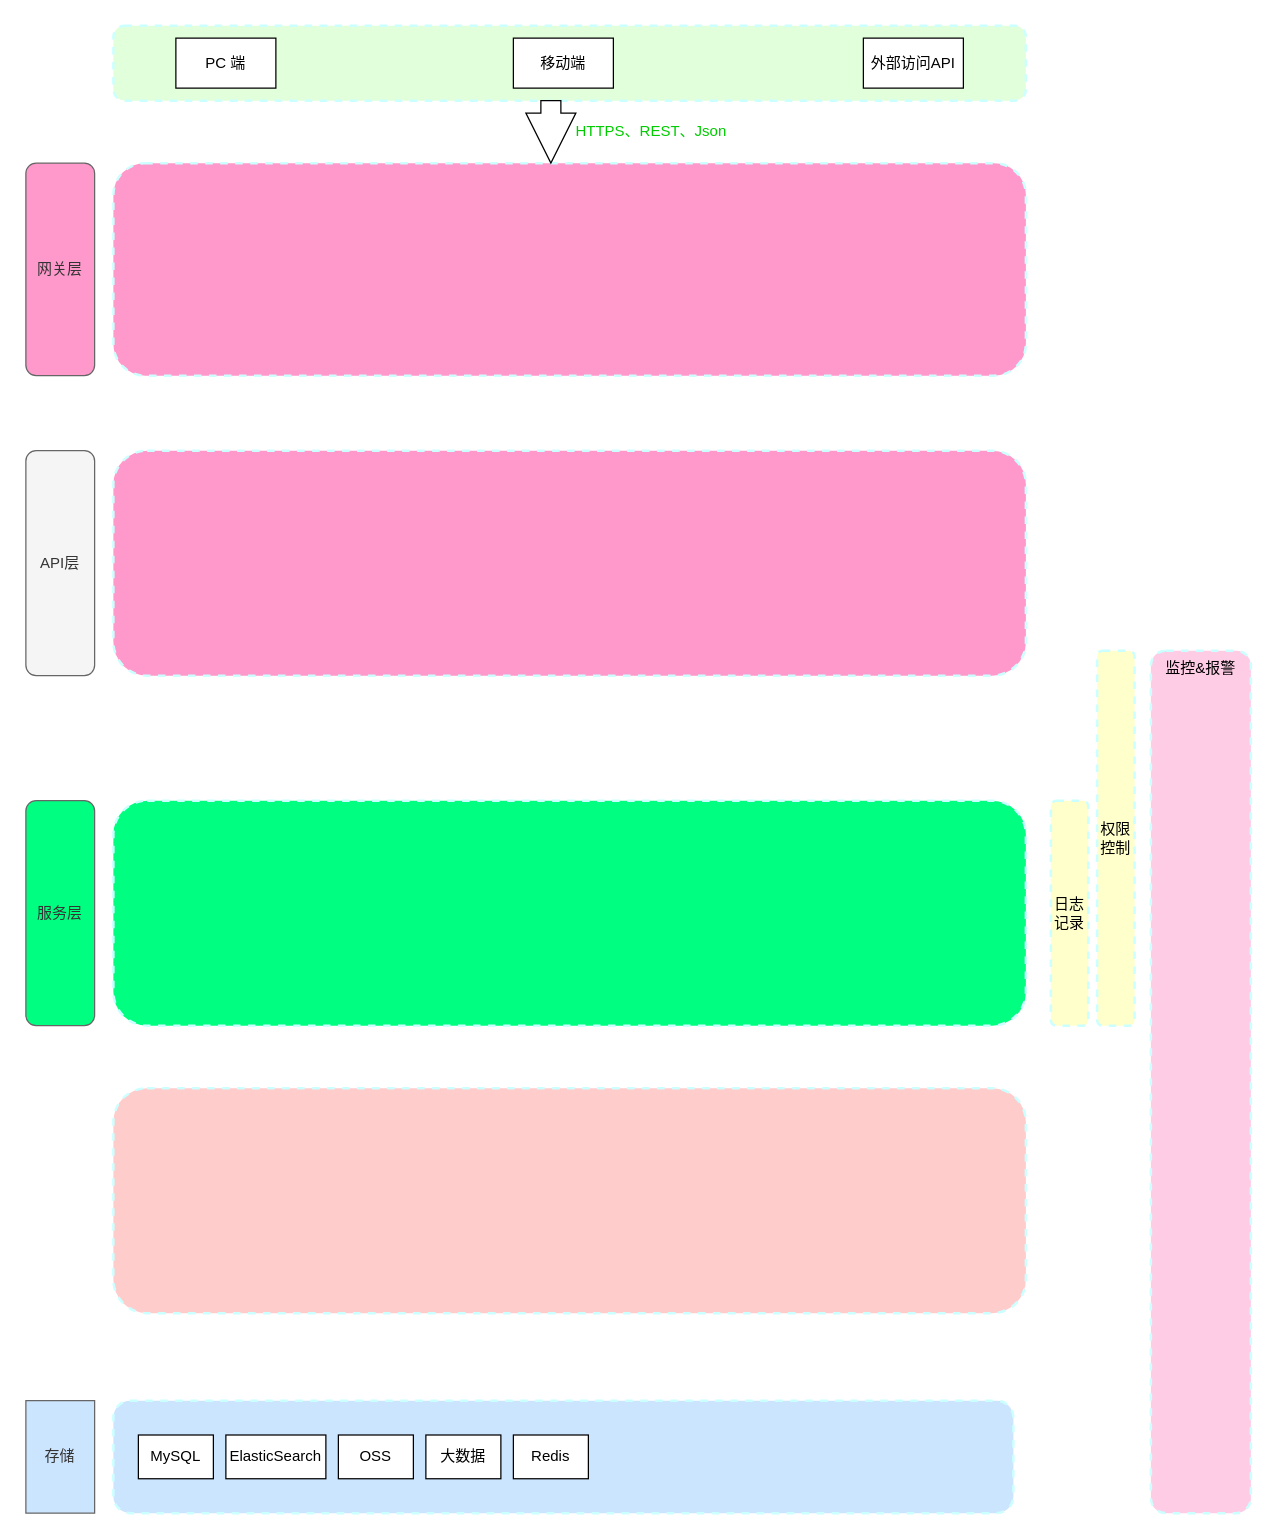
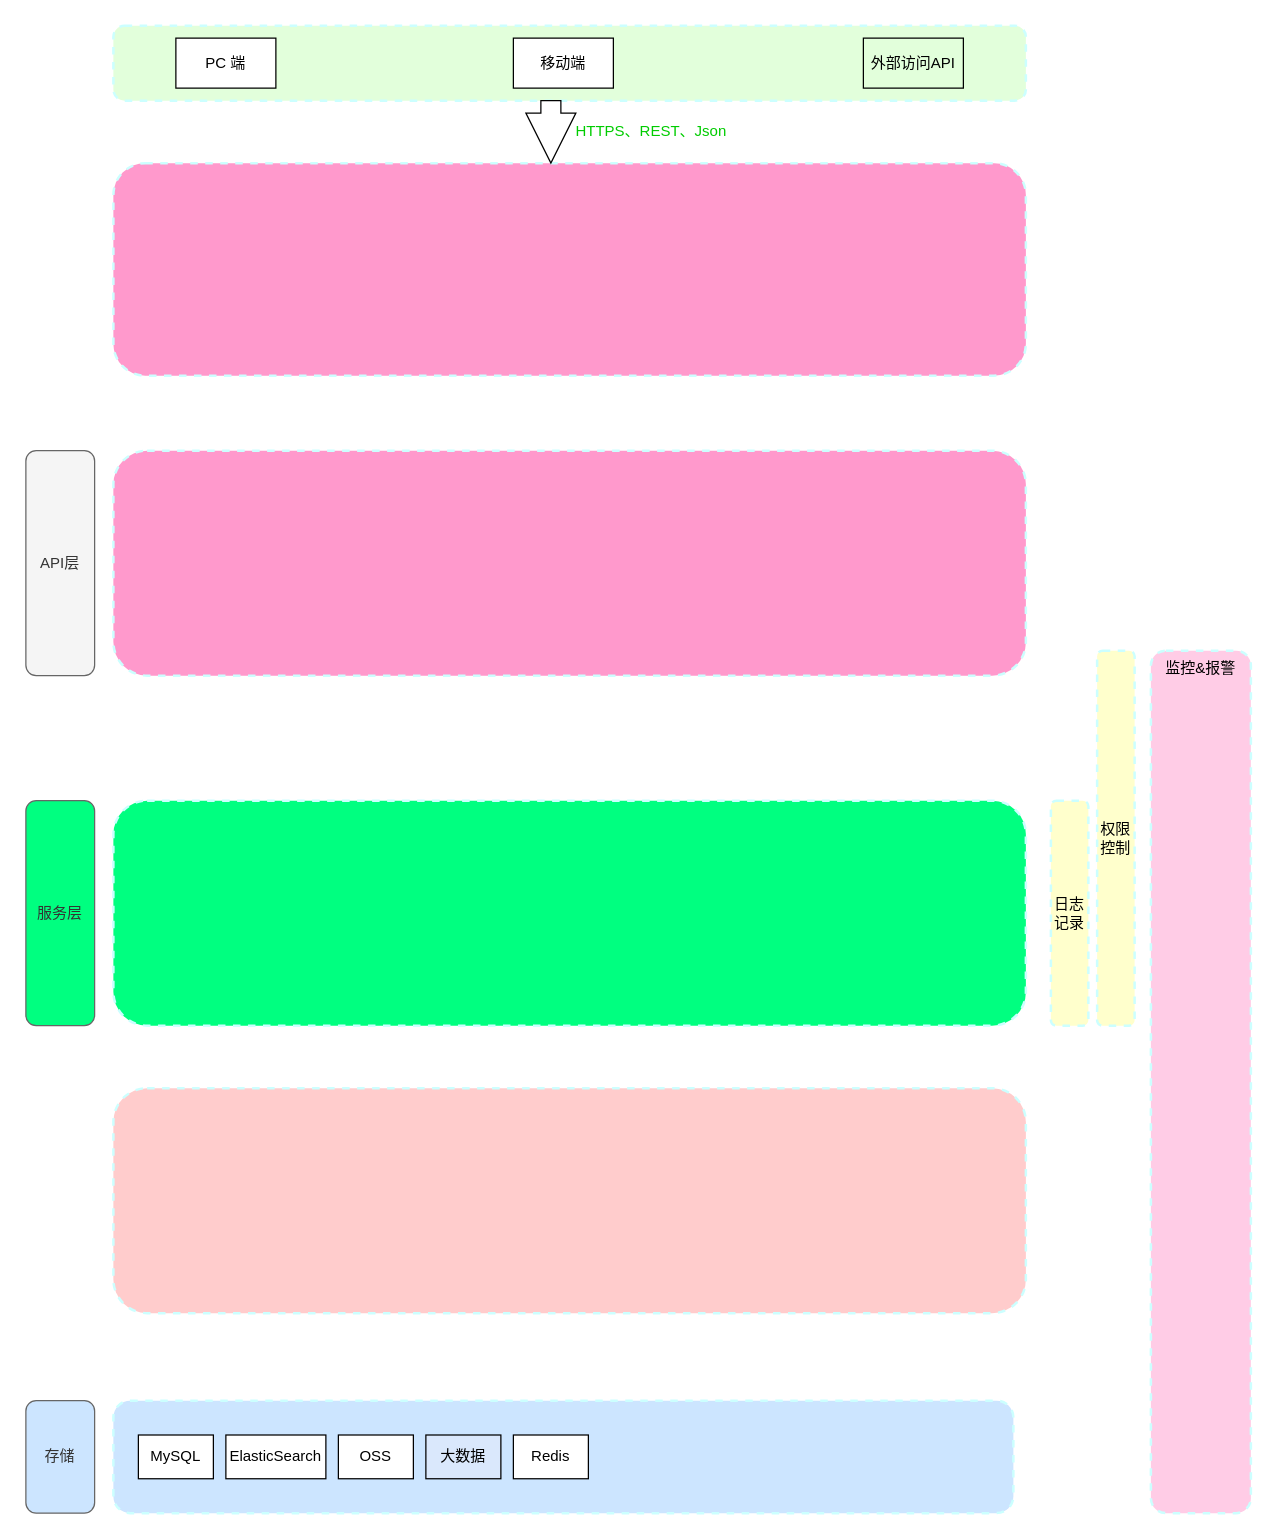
(913, 63) -> (913, 63)
(60, 269) -> none
(60, 1457) -> (60, 1457)
(463, 1457) -> (463, 1457)
